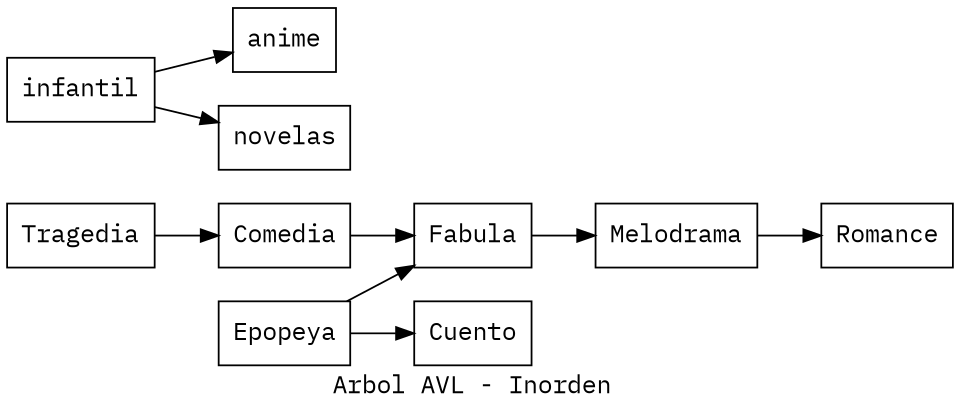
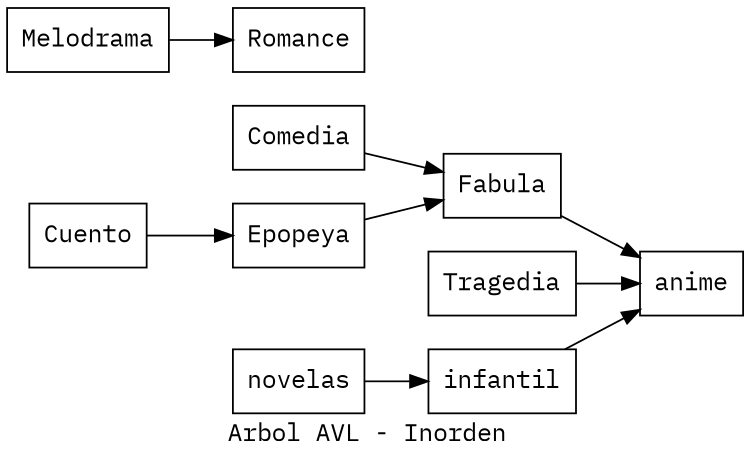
(178, 113) -> (387, 381)
(178, 236) -> (599, 284)
(554, 236) -> (593, 232)
(373, 333) -> (181, 236)
